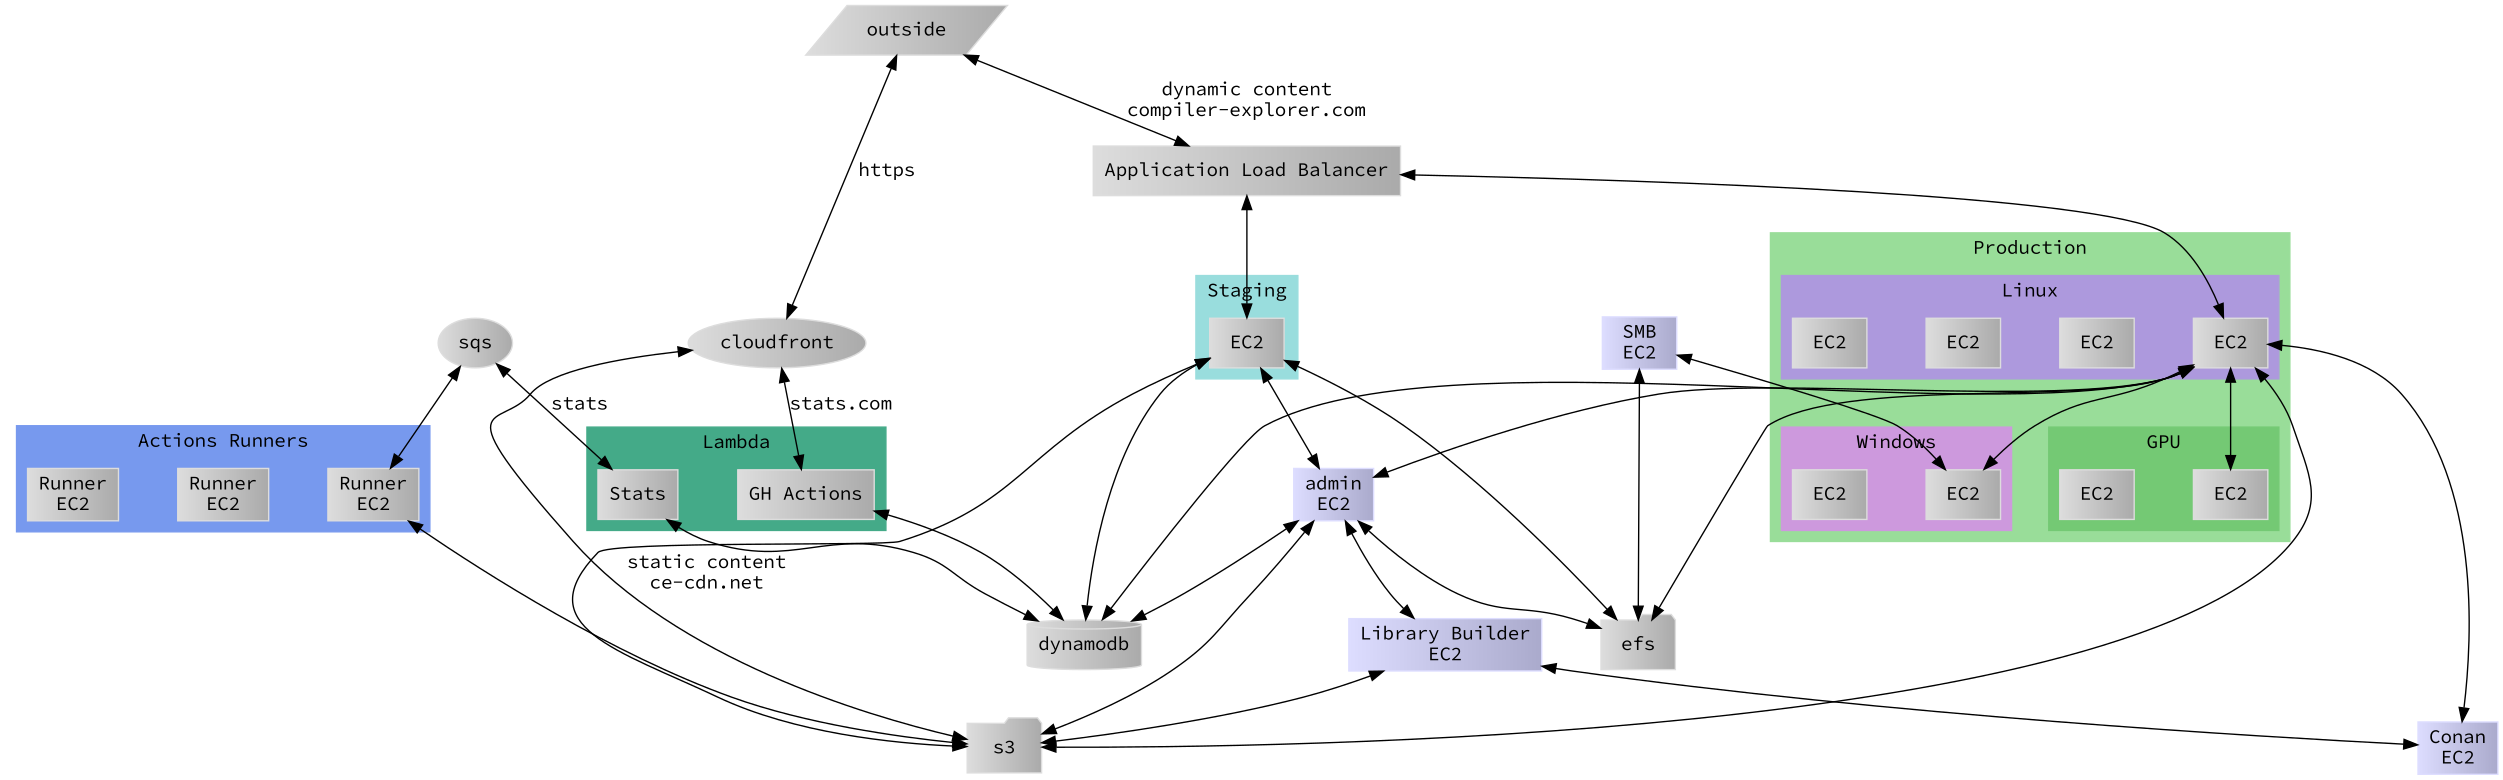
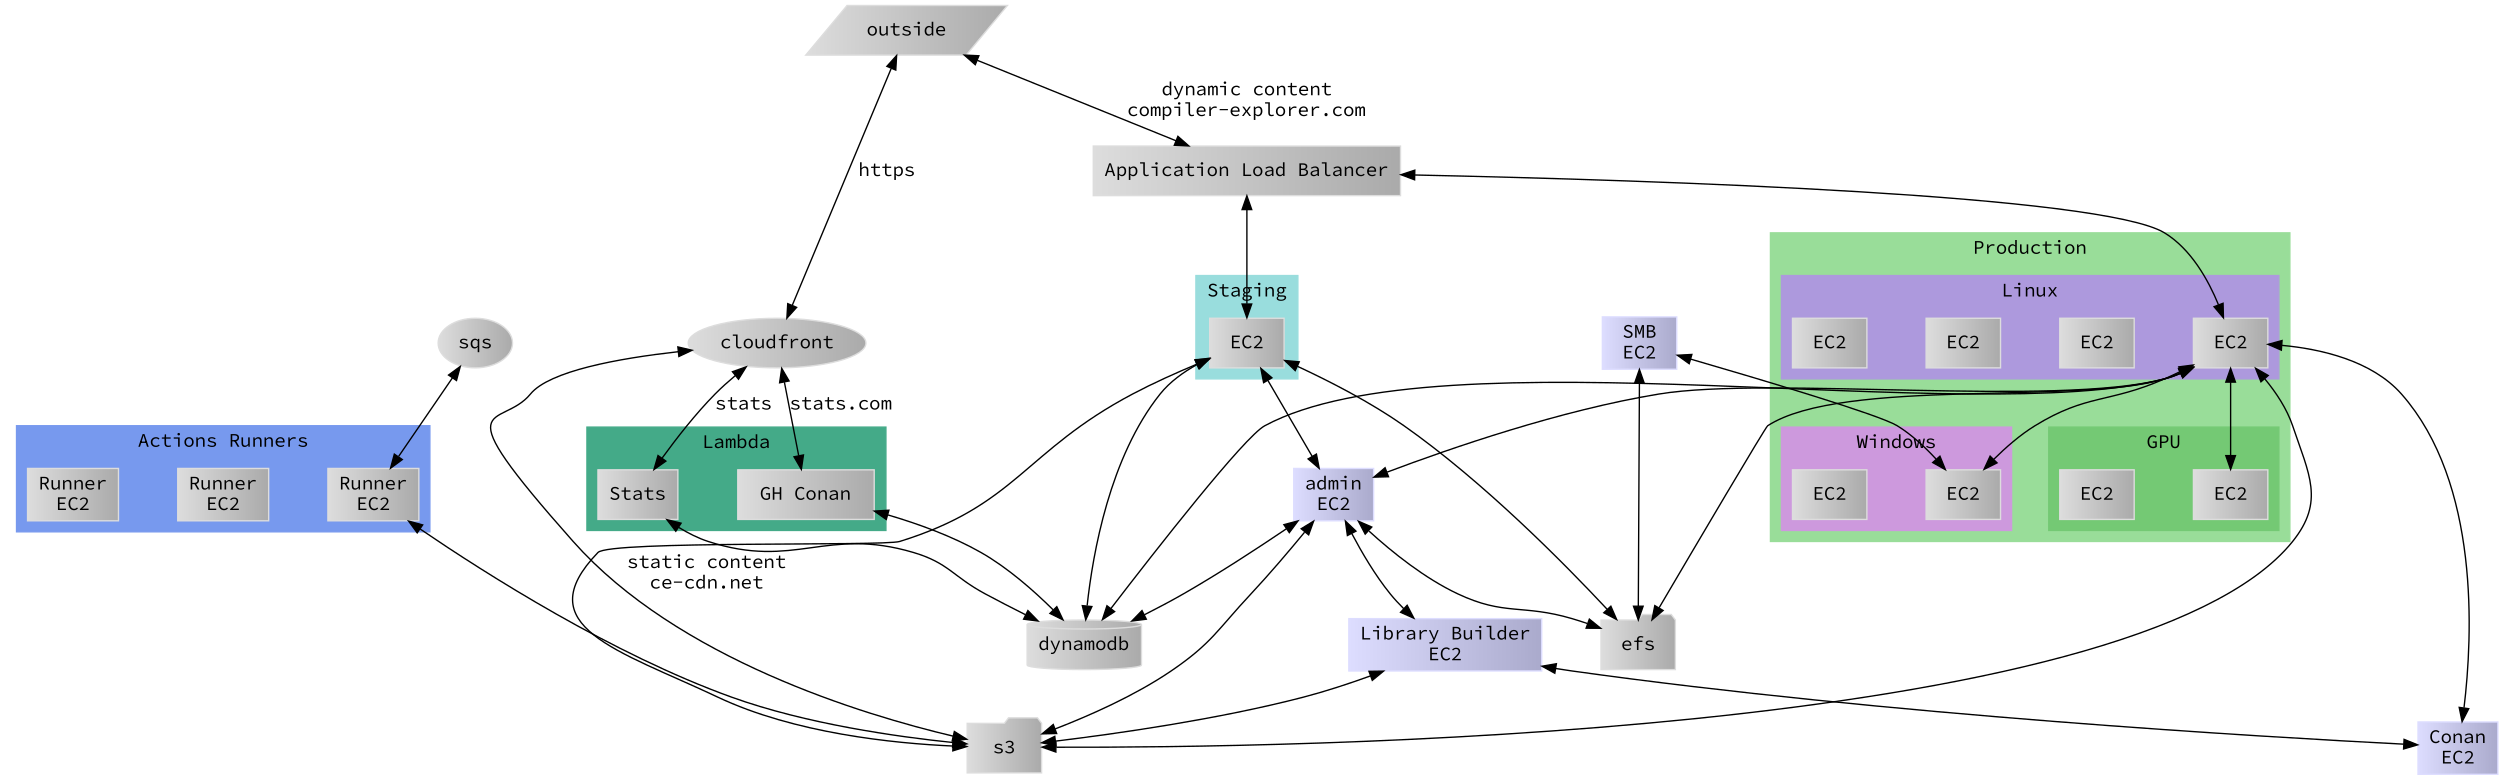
(554, 417) -> (696, 415)
(806, 495) -> (806, 495)
